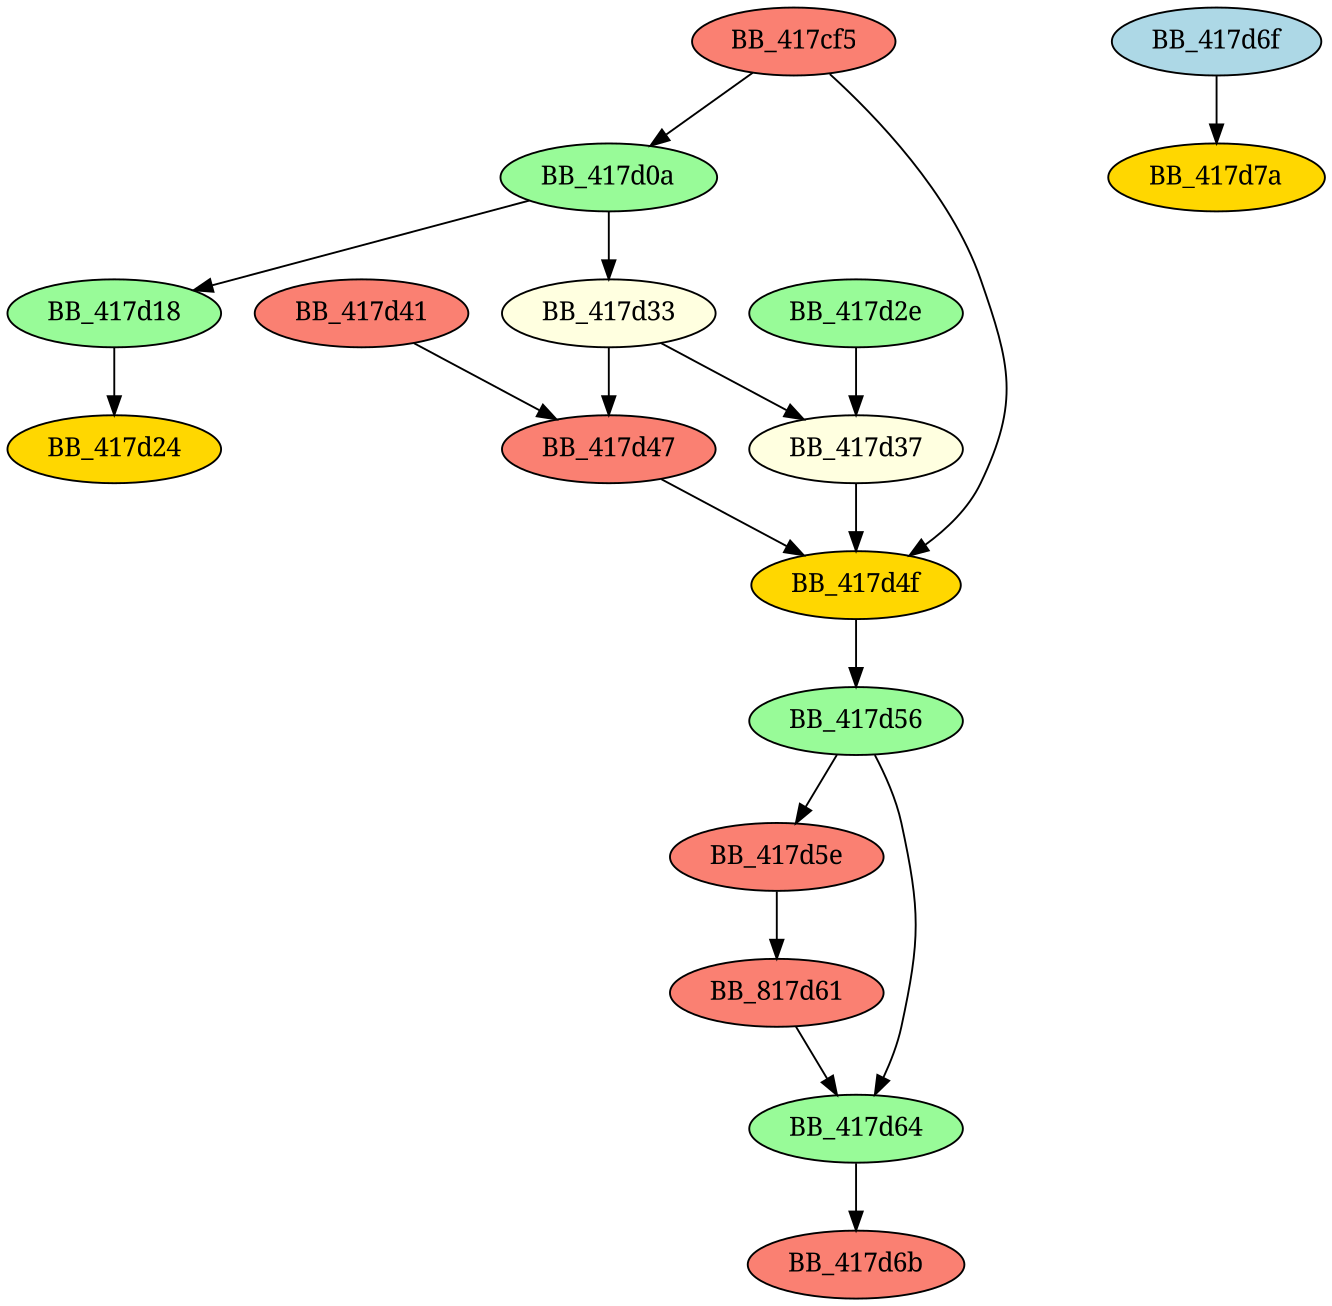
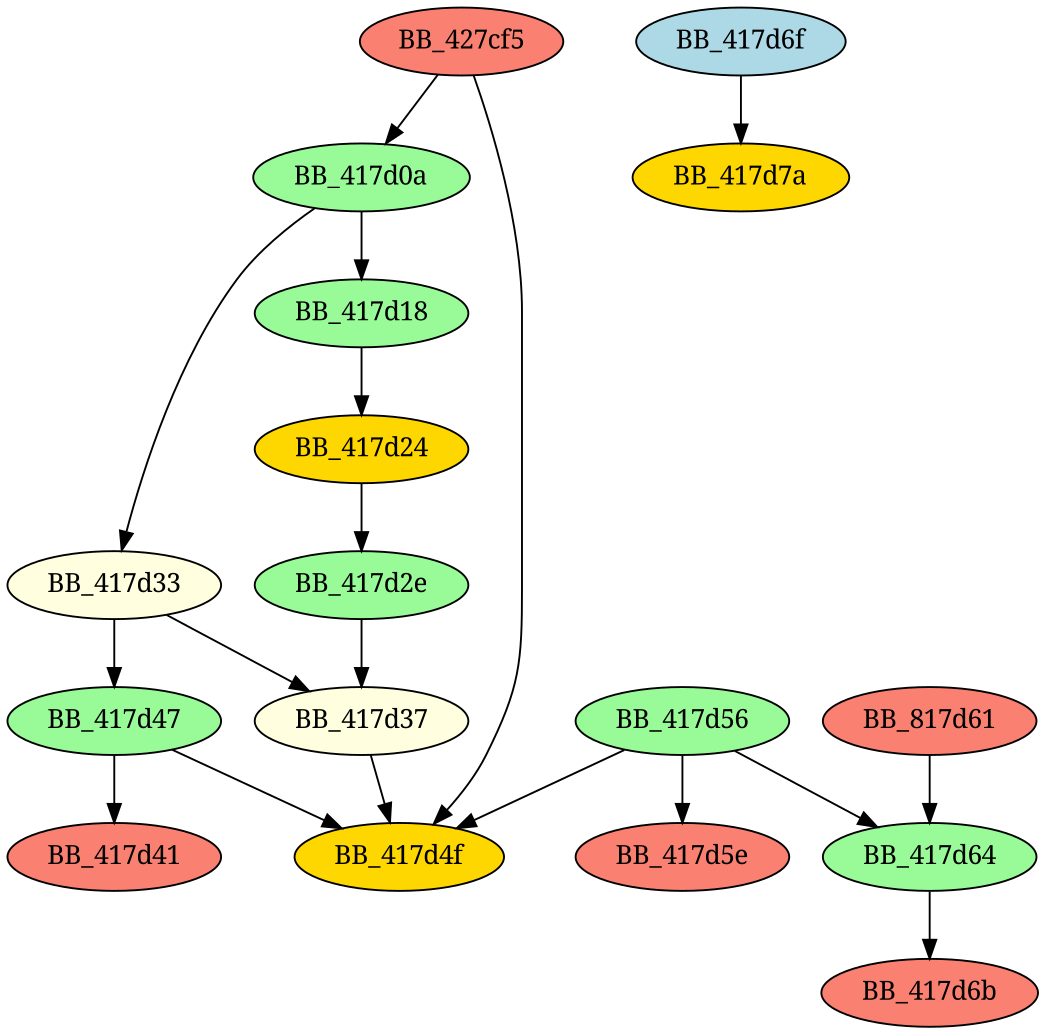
(794, 42) -> (462, 42)
(477, 377) -> (114, 780)
(609, 449) -> (114, 721)
none -> (362, 508)
(856, 644) -> (549, 785)
(777, 916) -> none
